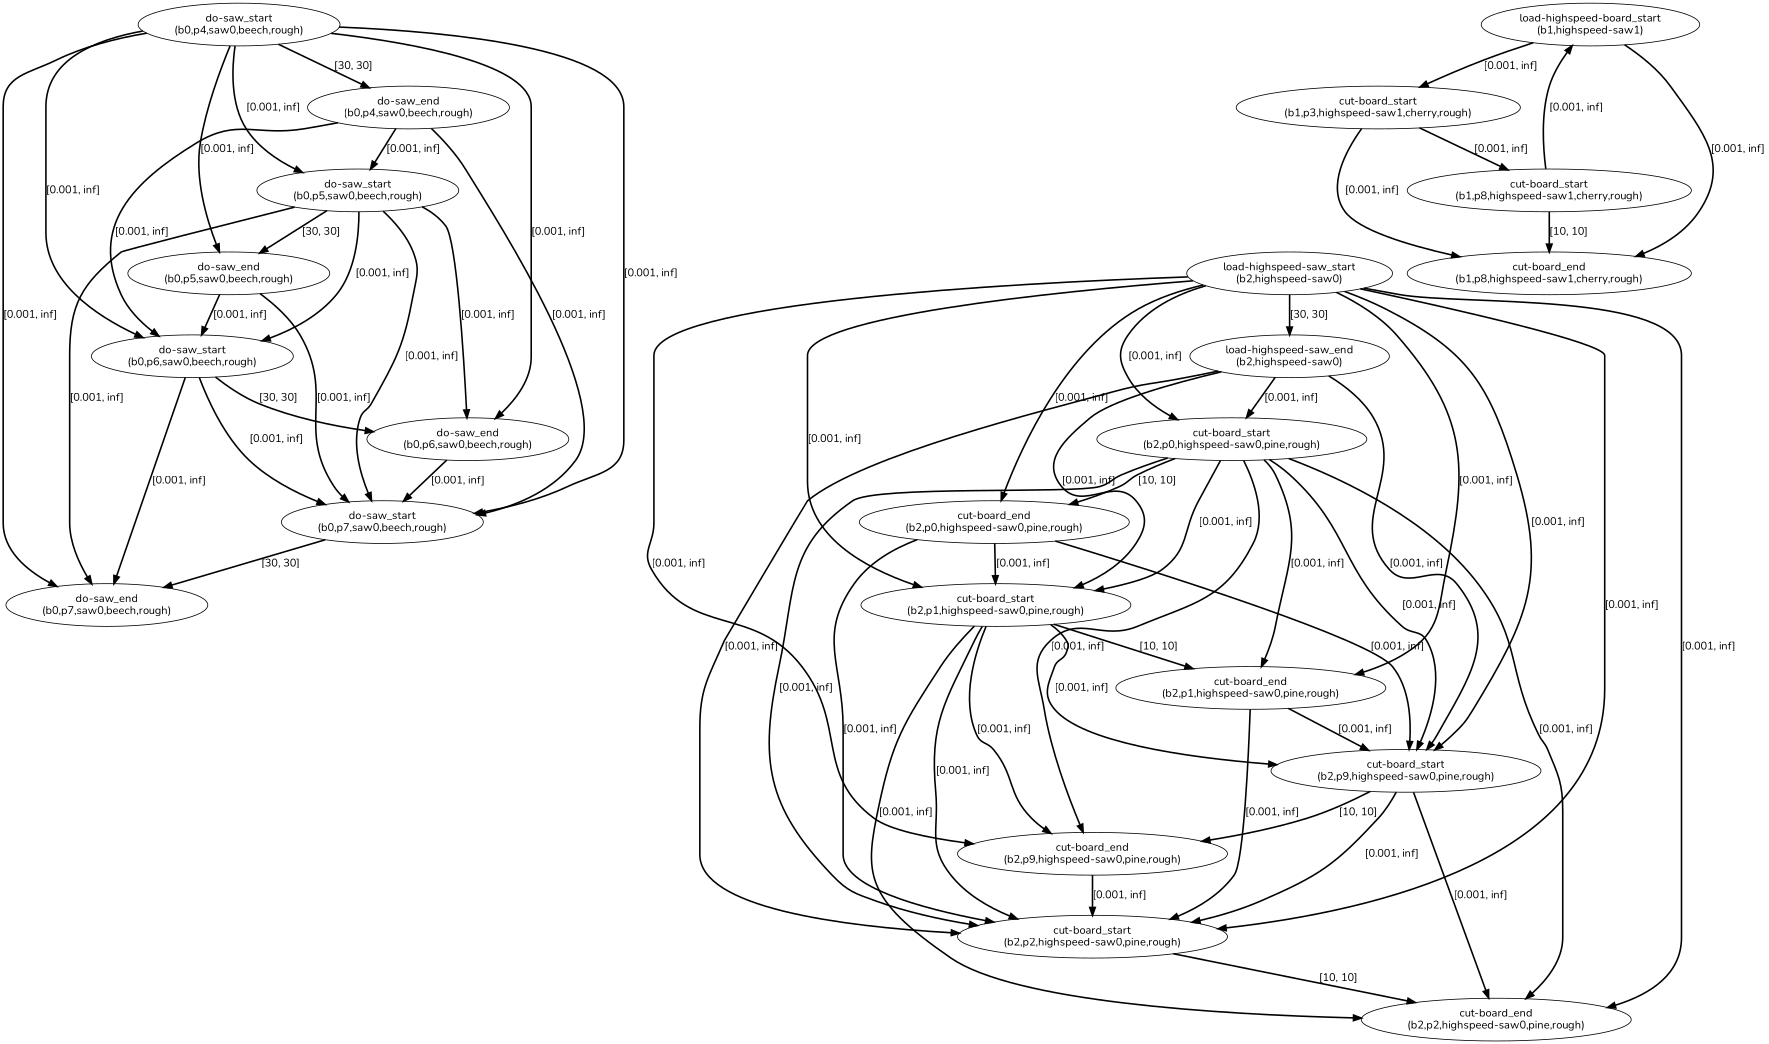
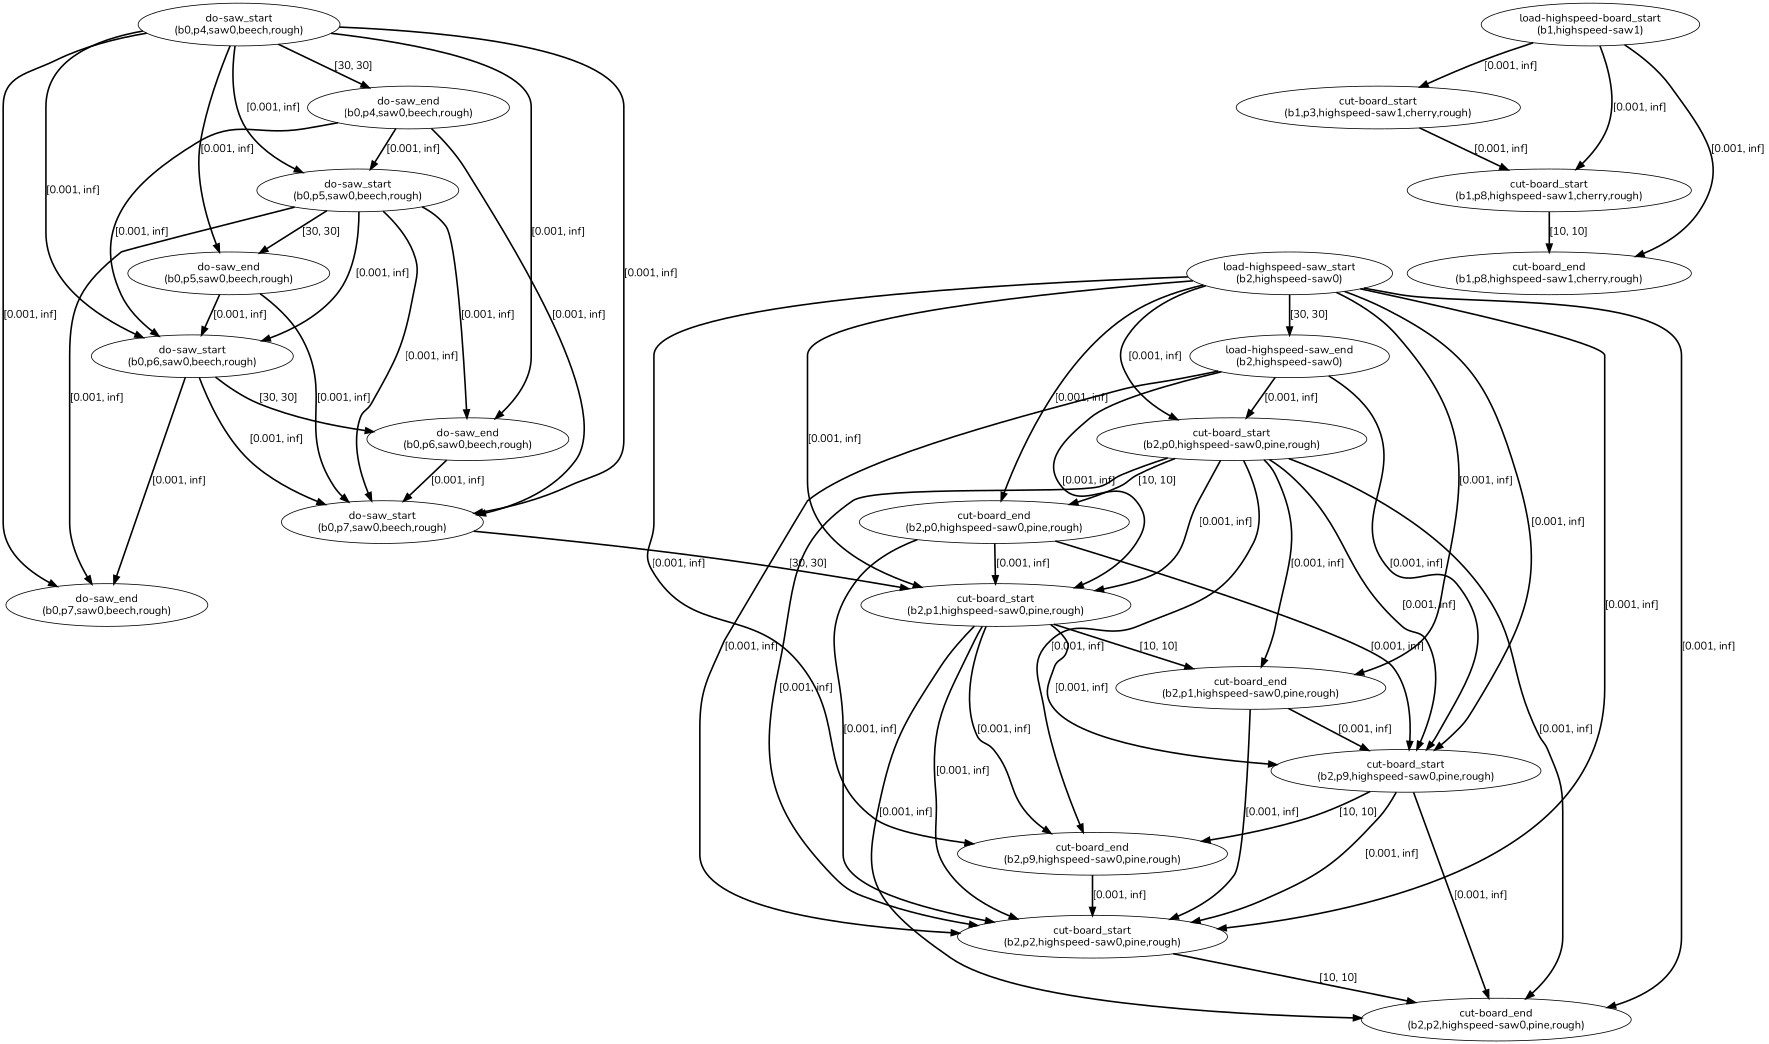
(1545, 108) -> (1612, 108)
(1355, 221) -> none
(248, 562) -> (688, 555)
